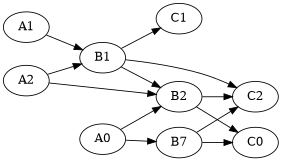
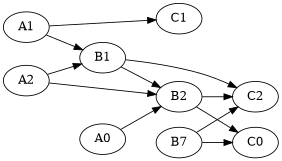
(137, 40) -> (98, 23)
(137, 141) -> none
